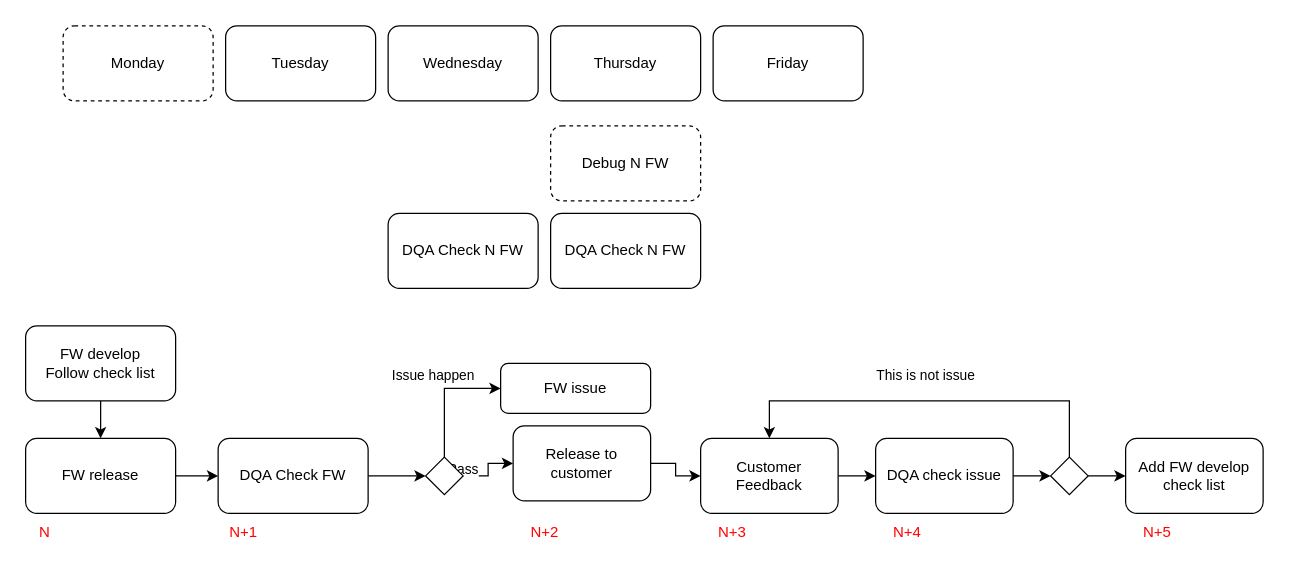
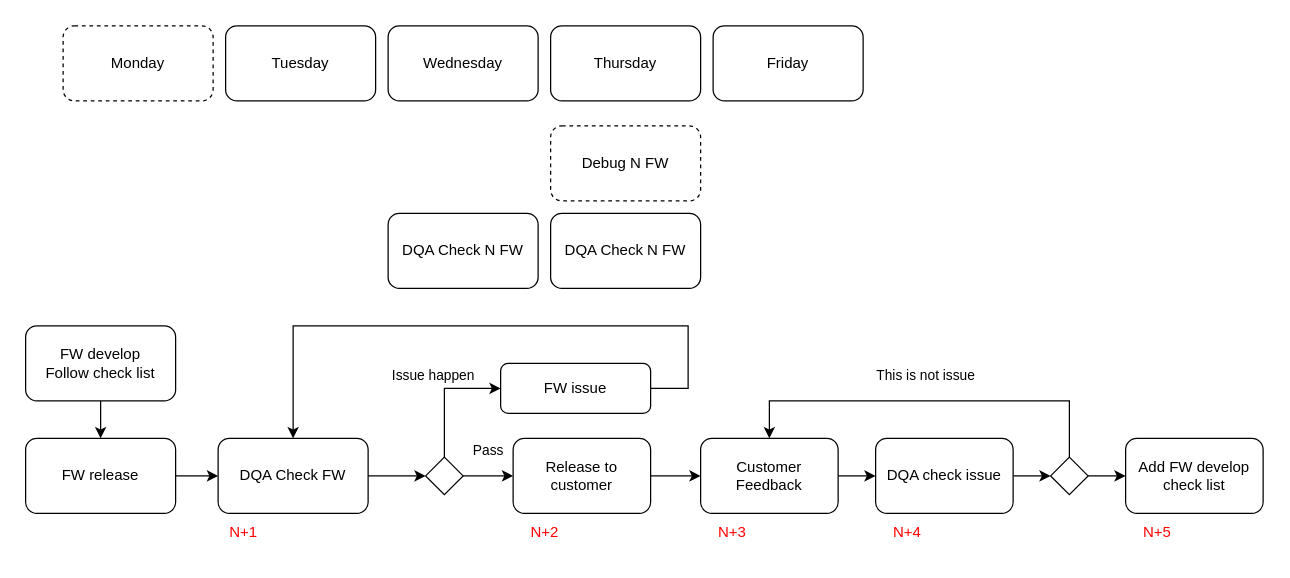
none -> (488, 326)
(582, 463) -> (582, 476)
(44, 532) -> none
